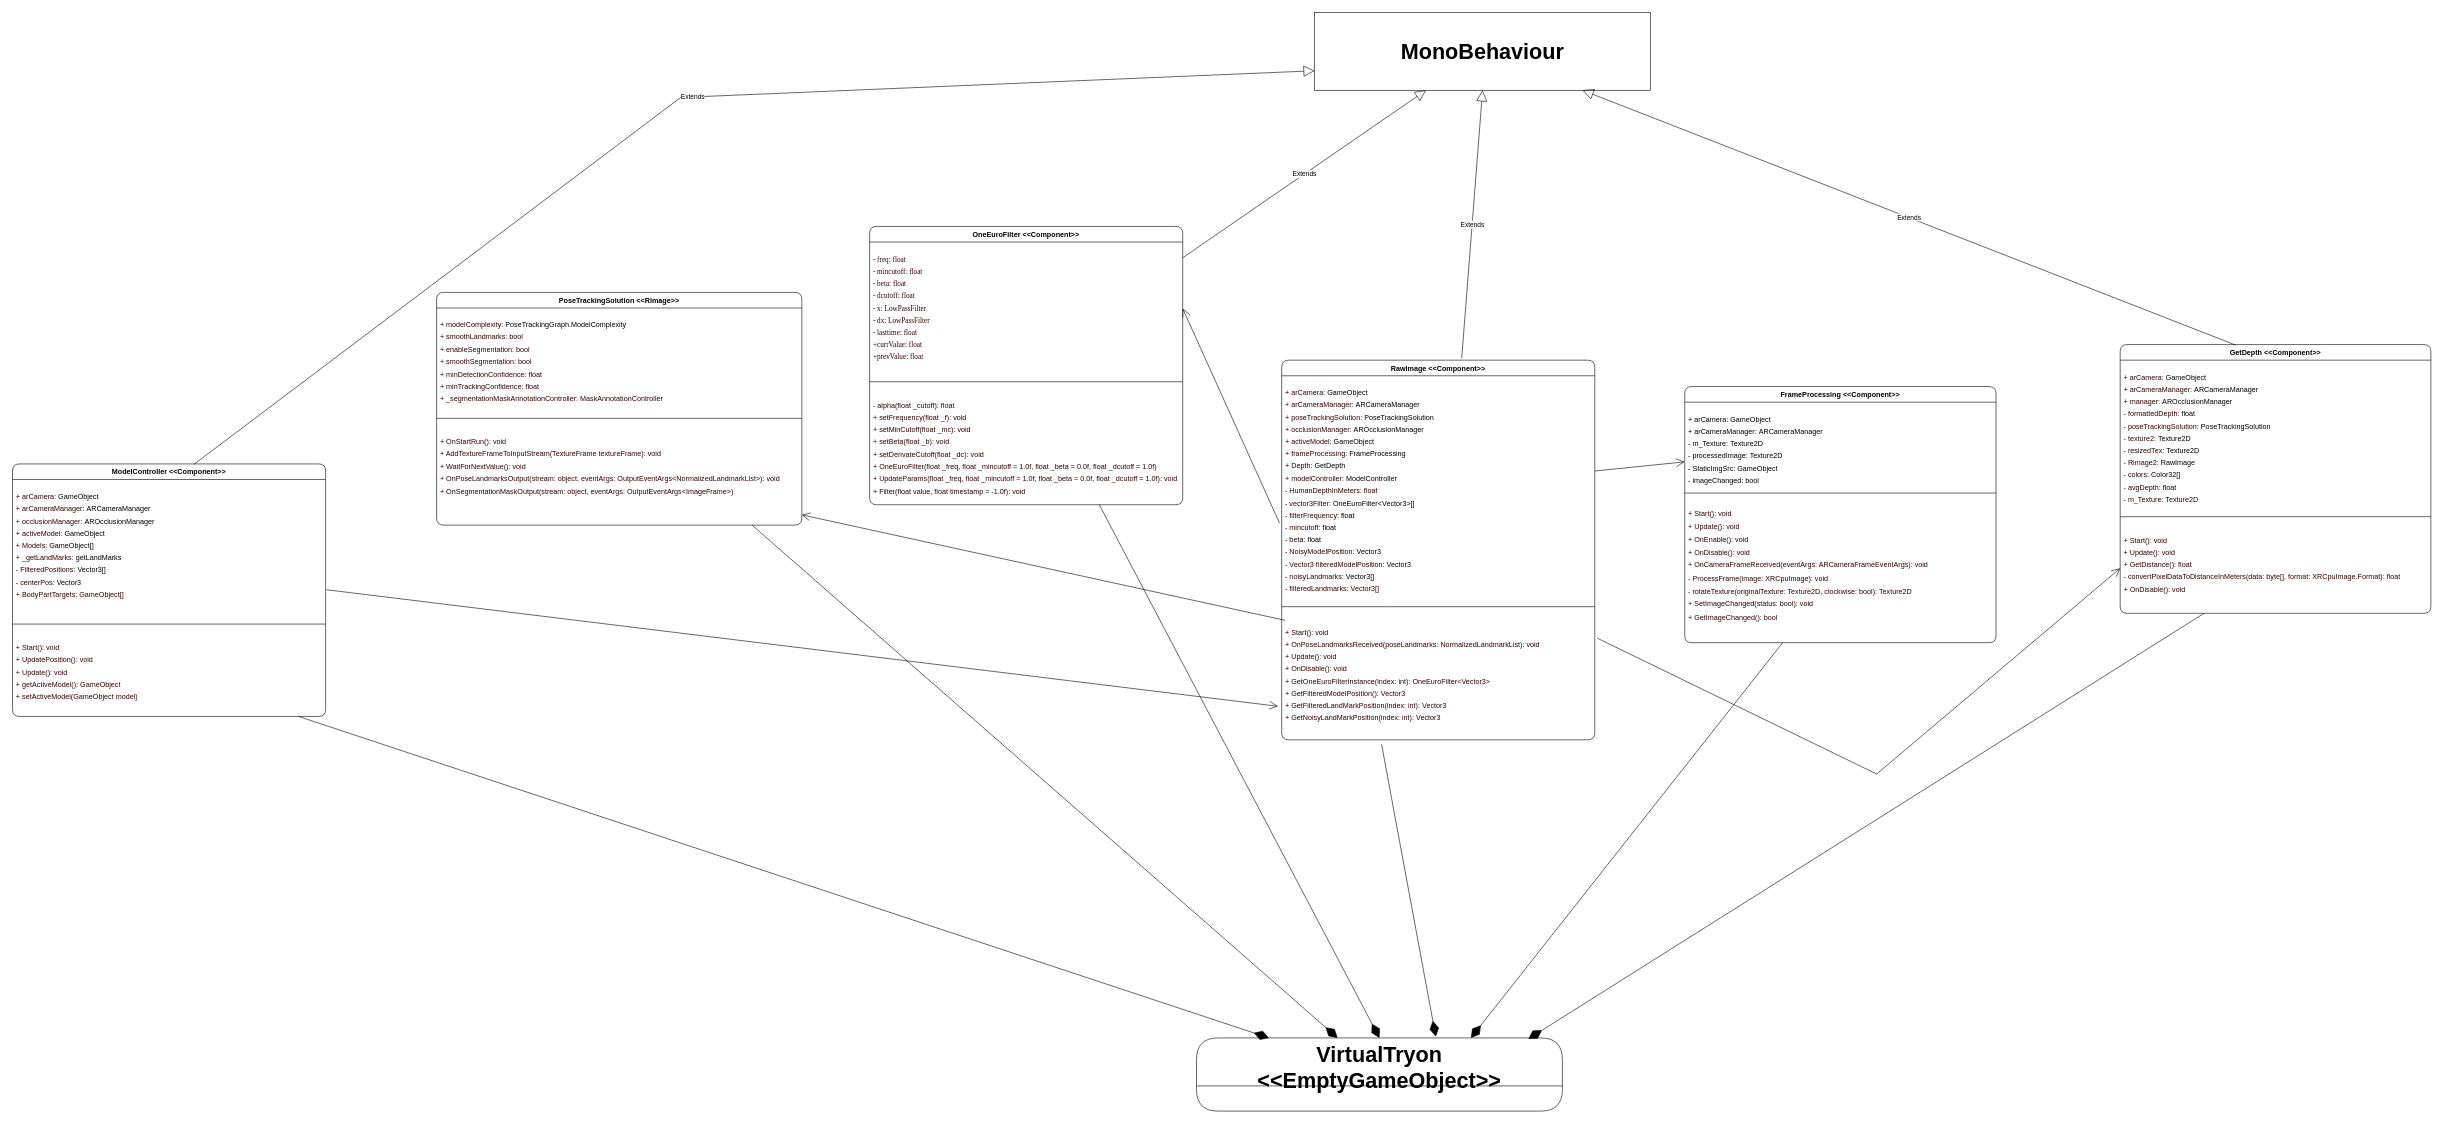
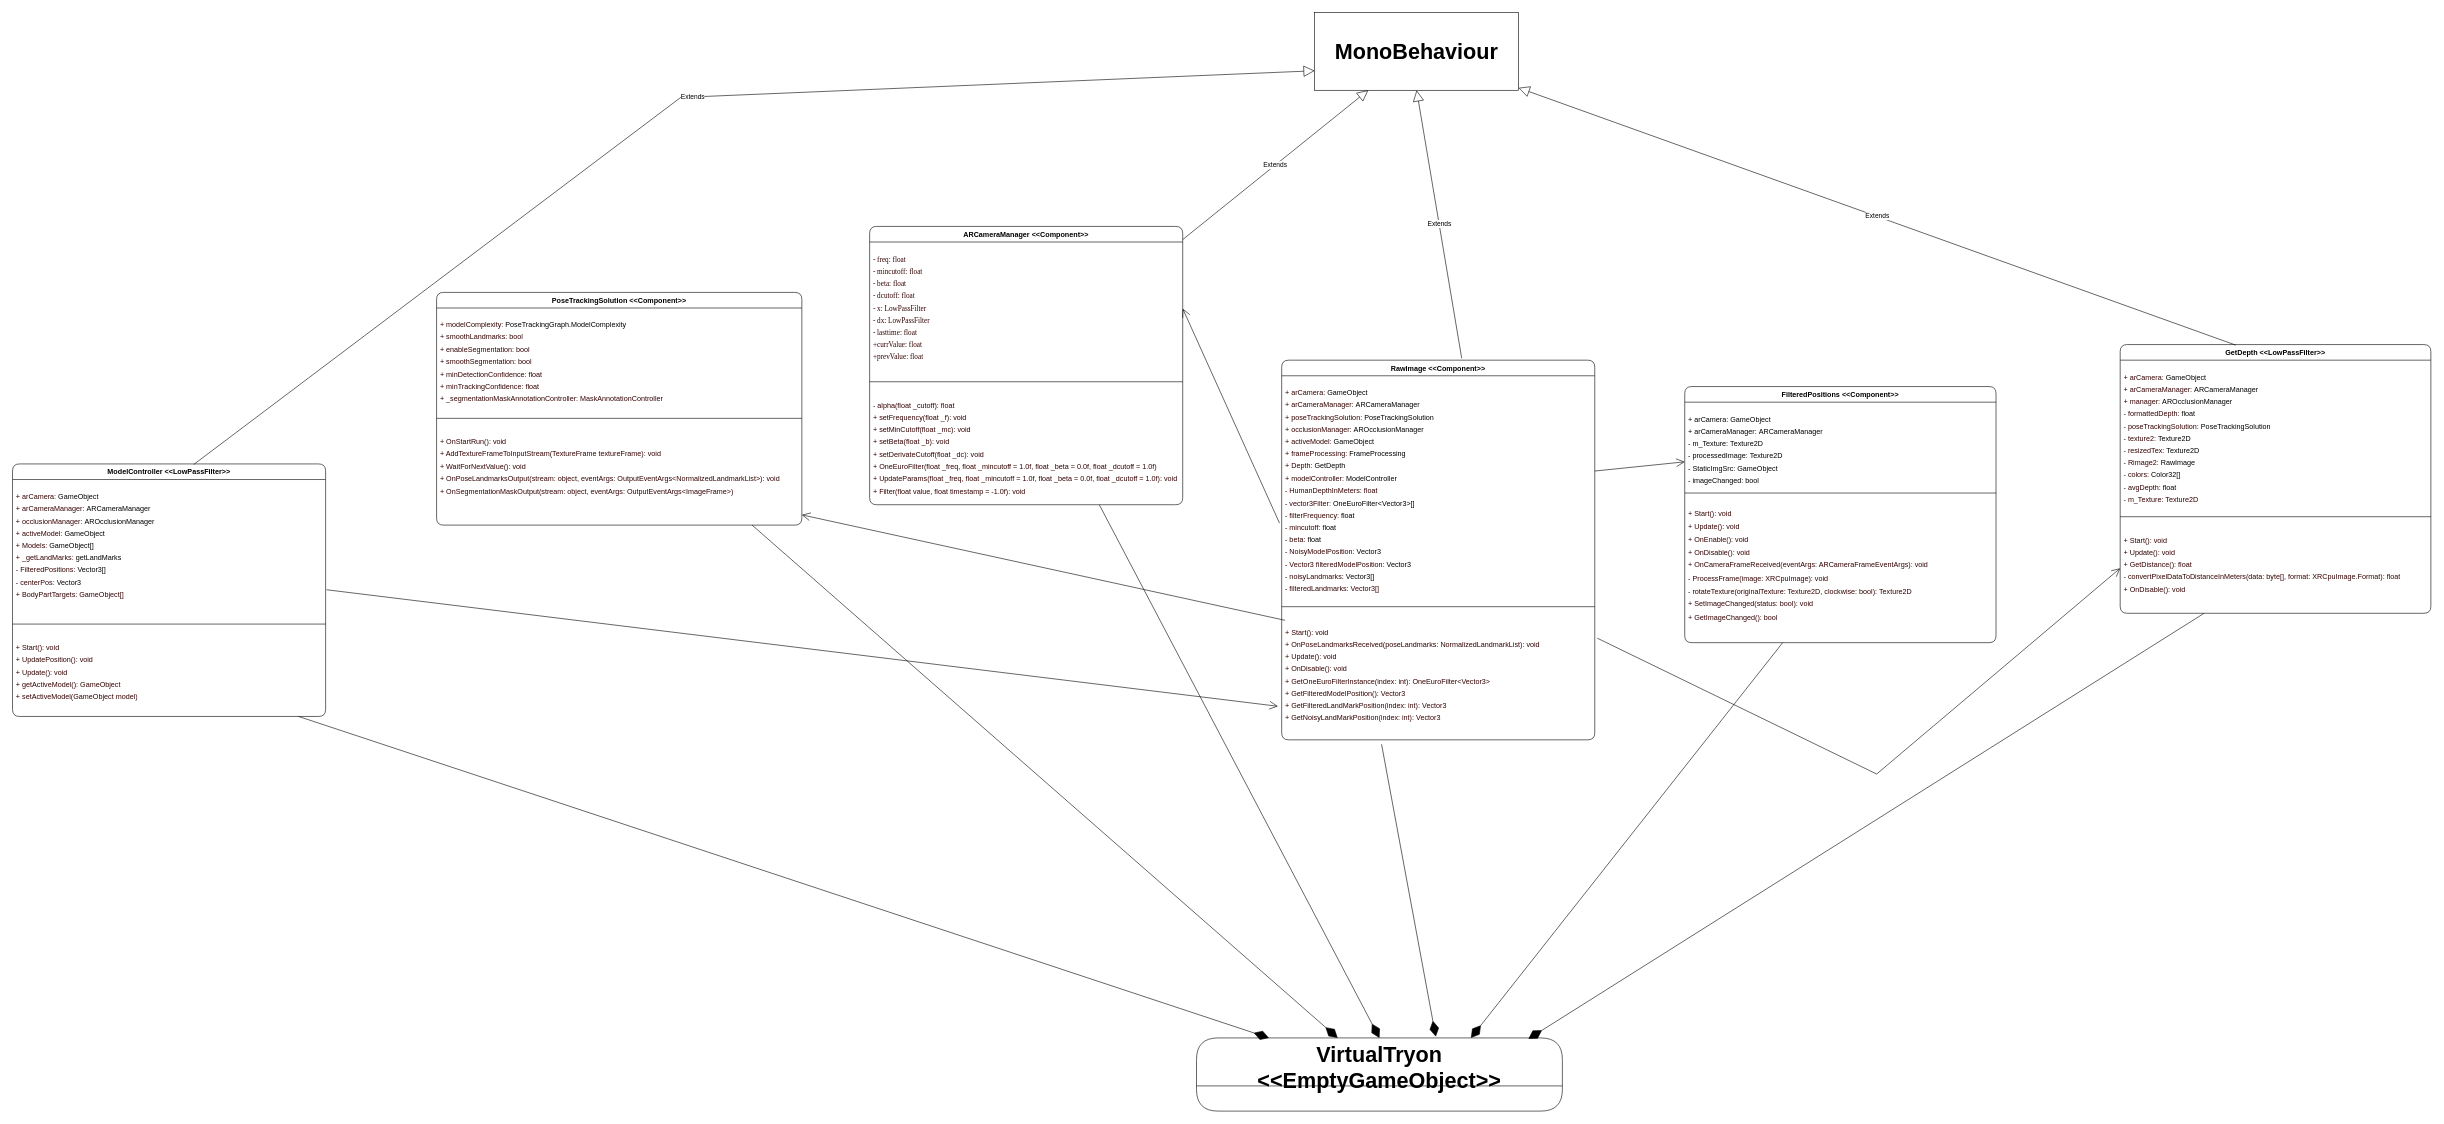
(1483, 51) -> (1417, 51)
(1026, 235) -> (1026, 235)
(619, 301) -> (619, 301)
(2276, 353) -> (2276, 353)
(1841, 395) -> (1841, 395)
(169, 473) -> (169, 473)
